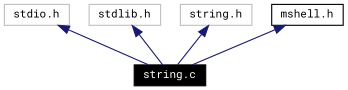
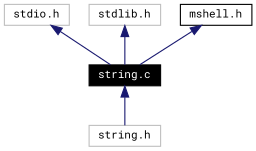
(189, 50) -> (125, 111)
